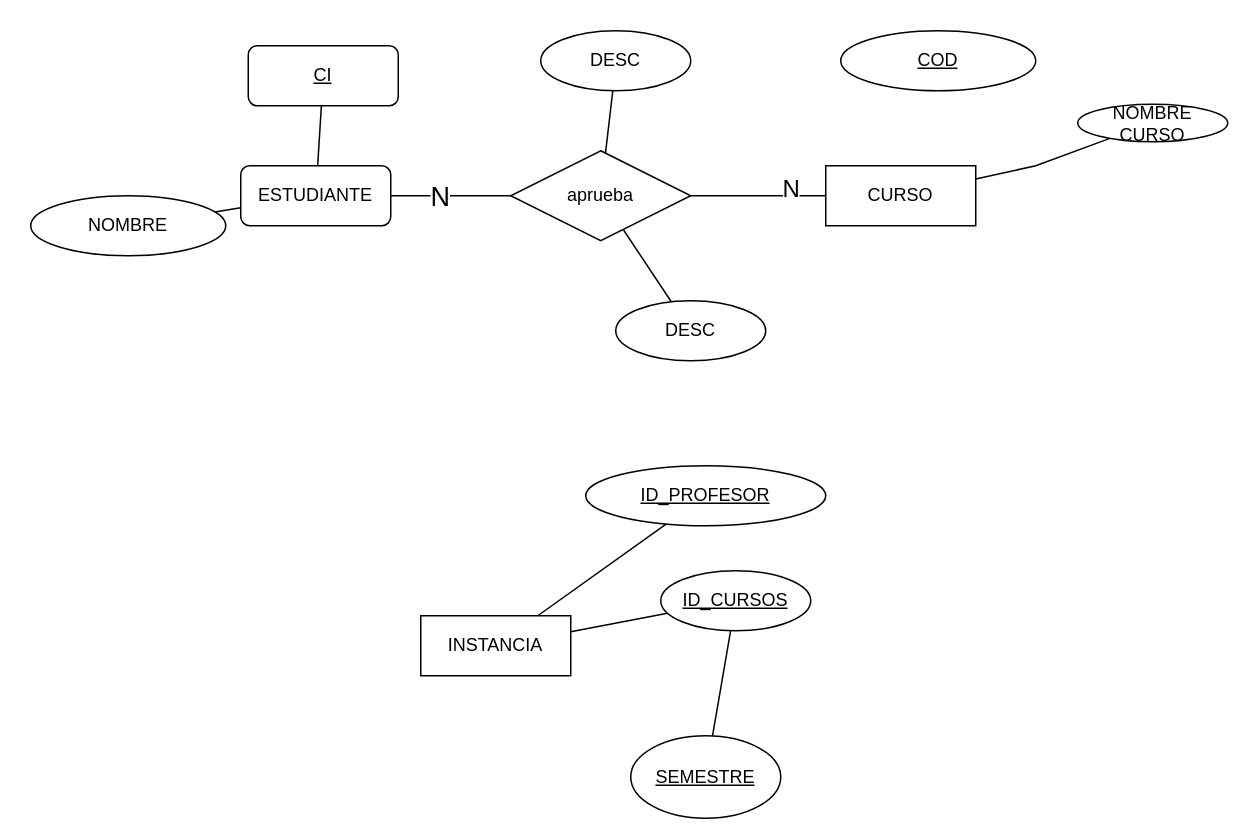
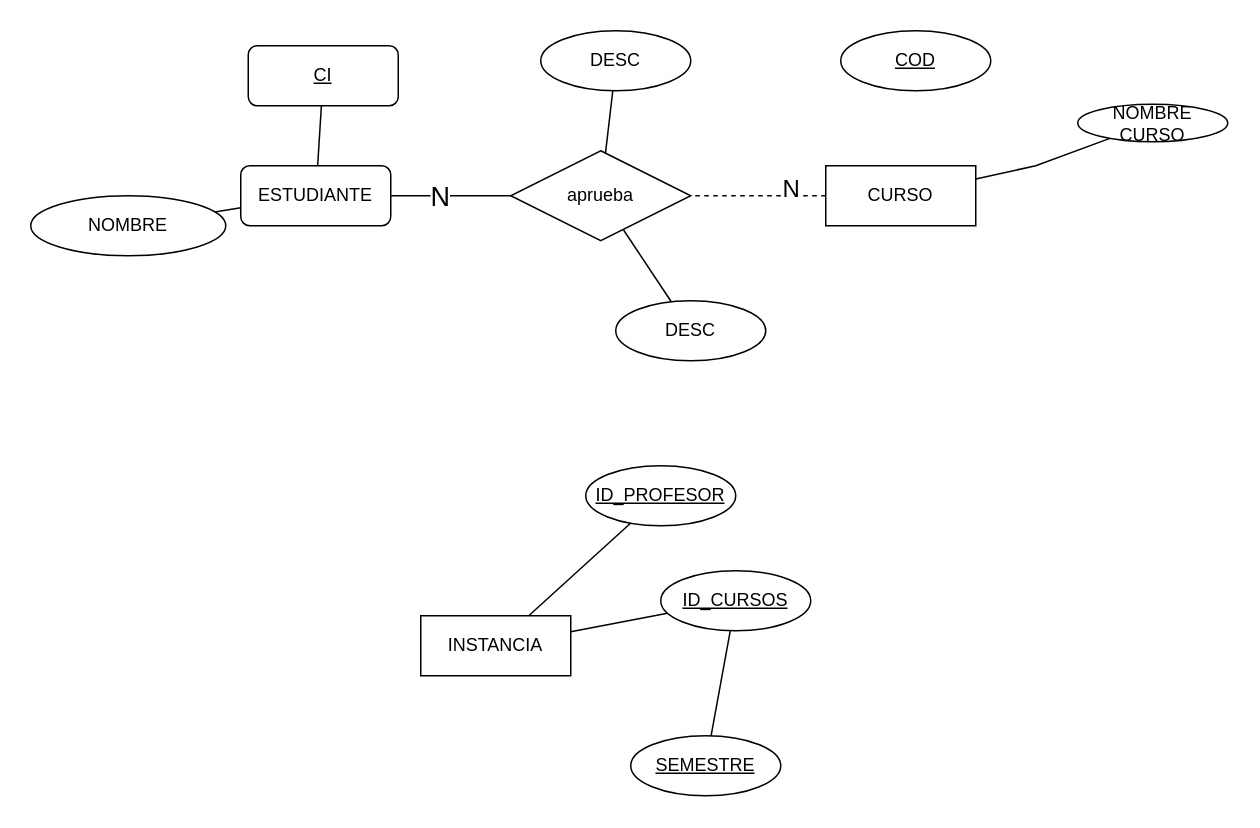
(938, 61) -> (916, 61)
(738, 196) -> (738, 196)
(706, 496) -> (661, 496)
(706, 777) -> (706, 766)
